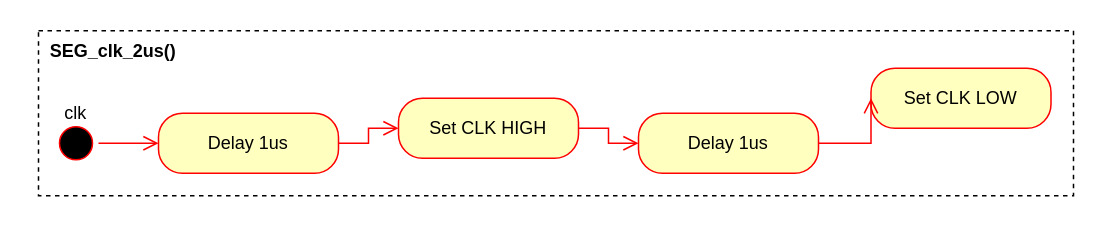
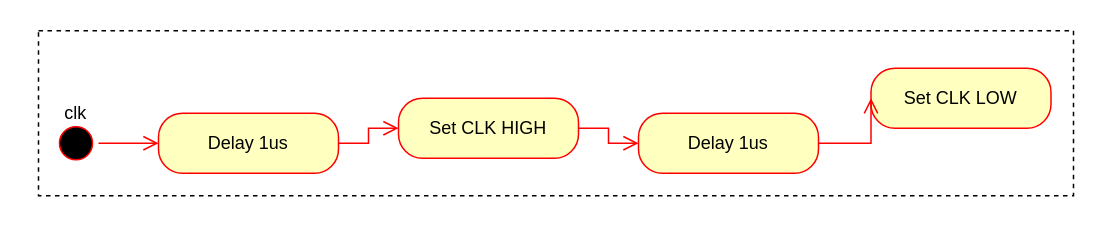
(113, 50) -> none
